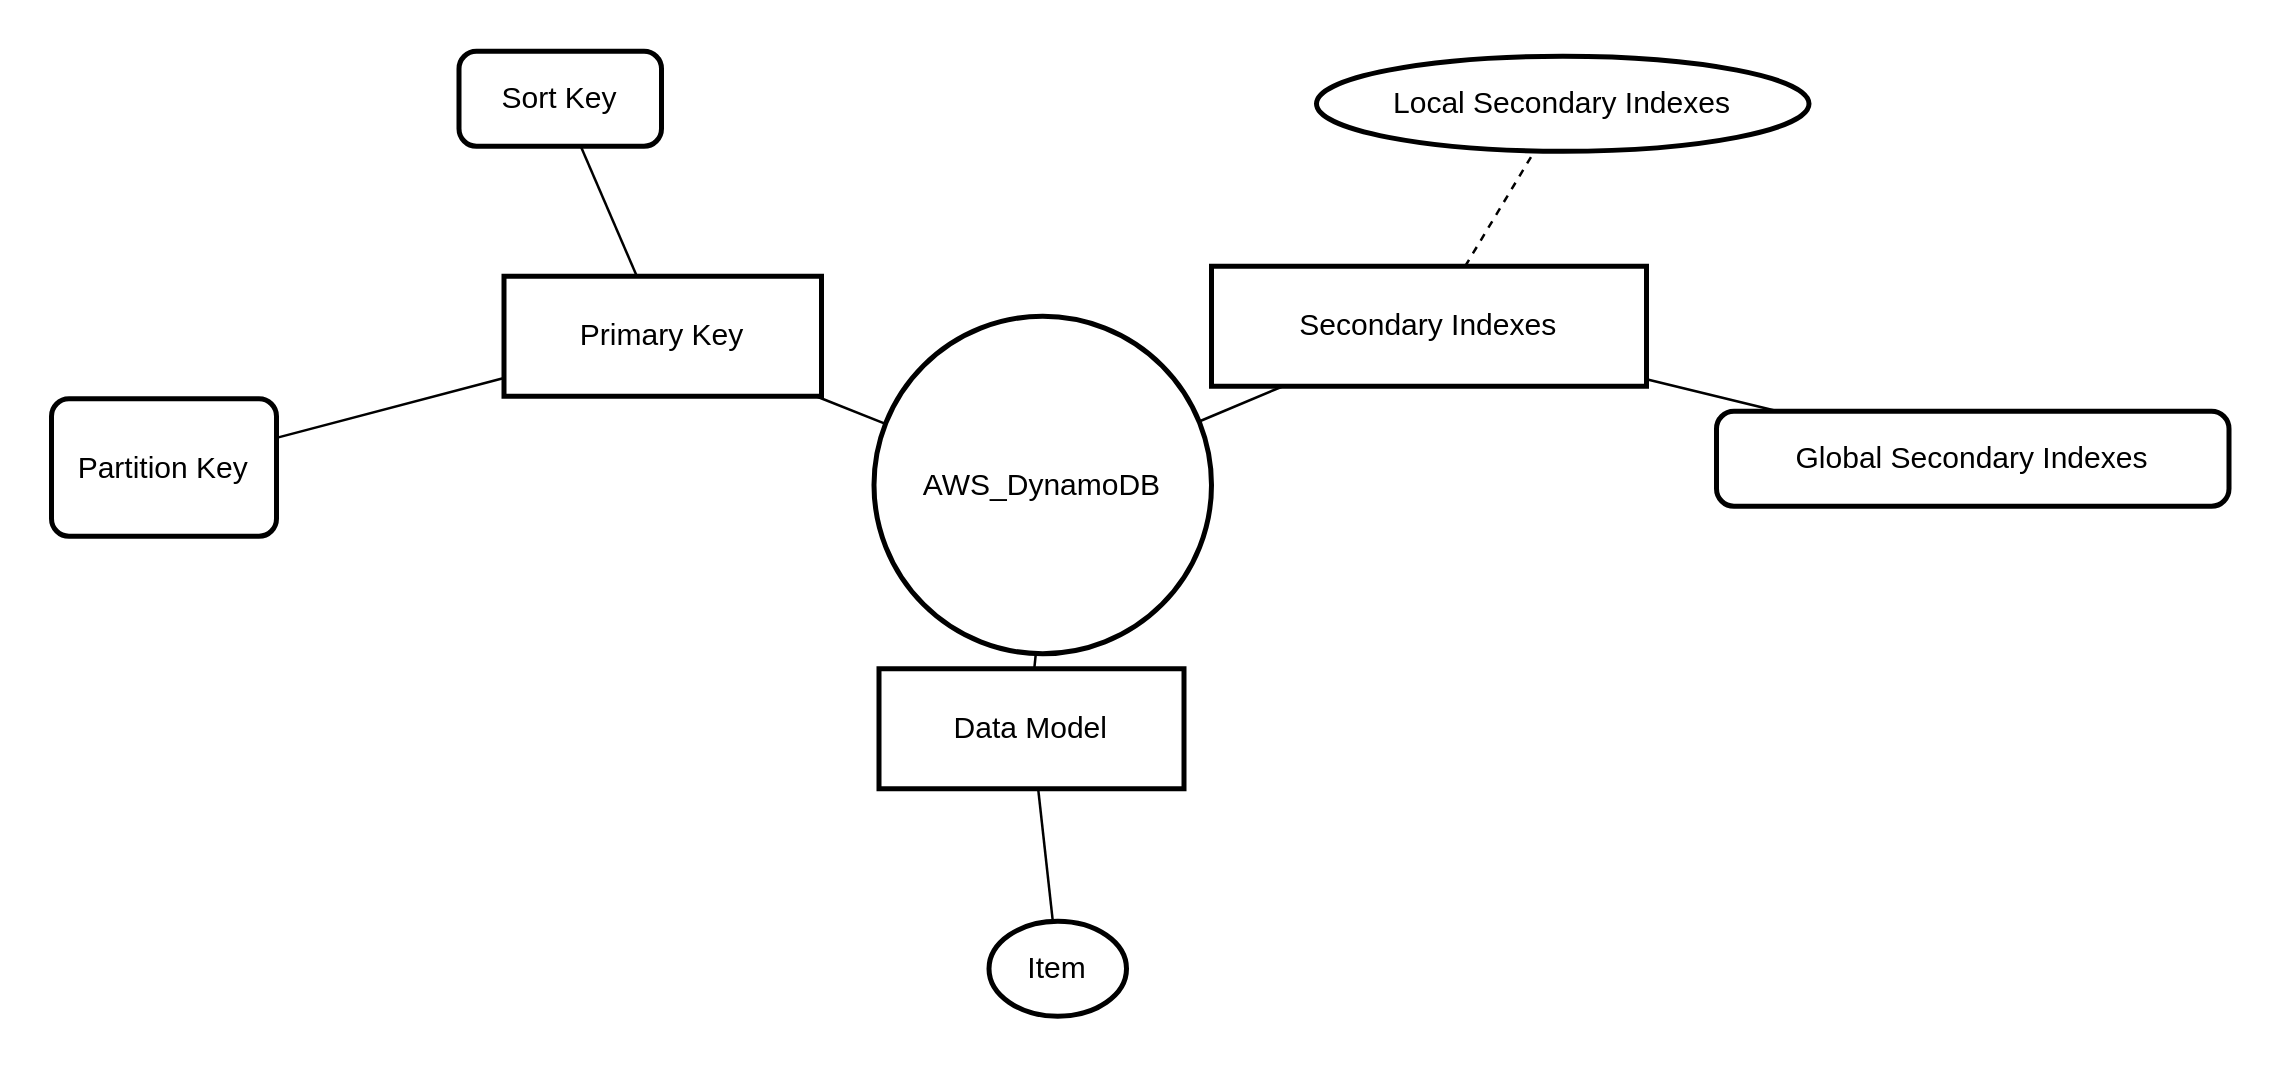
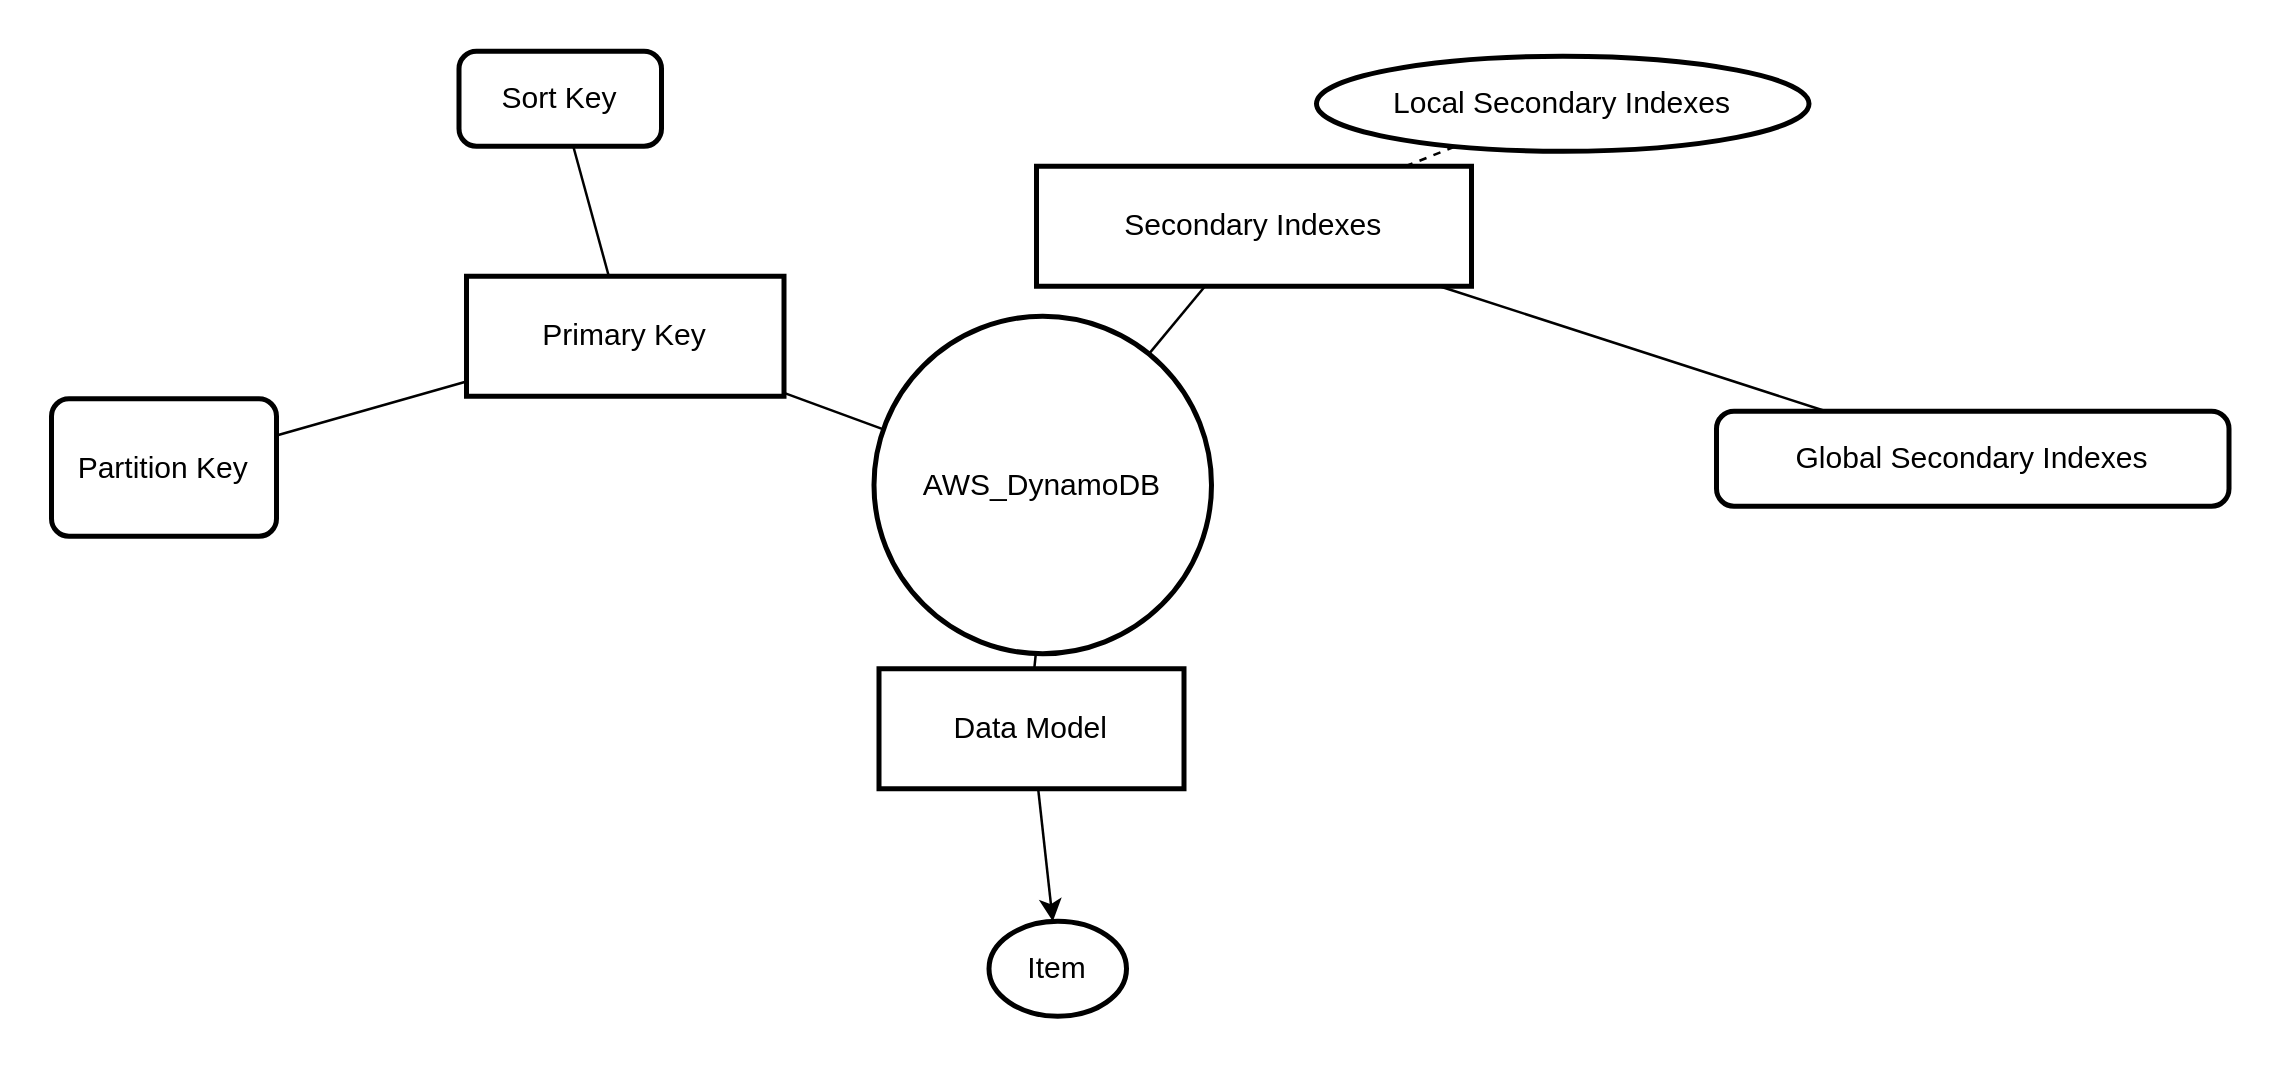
(1429, 326) -> (1254, 226)
(663, 336) -> (625, 336)
(1051, 910) -> (1050, 903)
